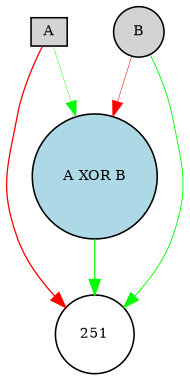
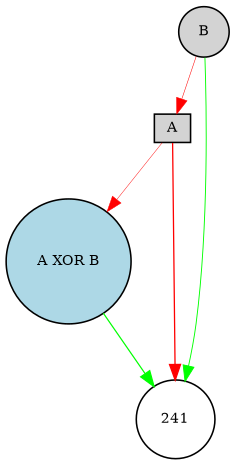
(62, 74) -> (139, 171)
(125, 79) -> (189, 78)
(95, 334) -> (176, 419)
